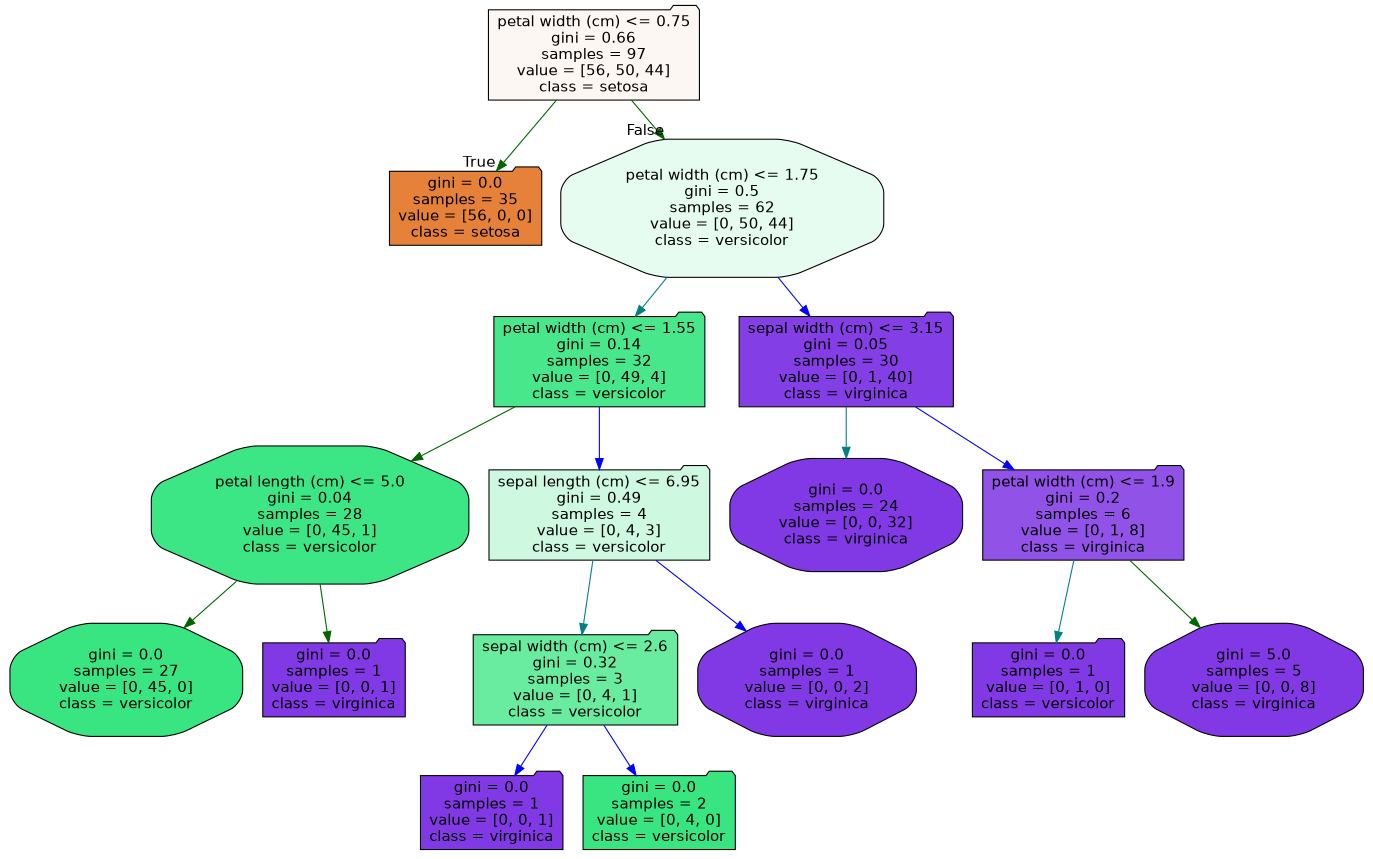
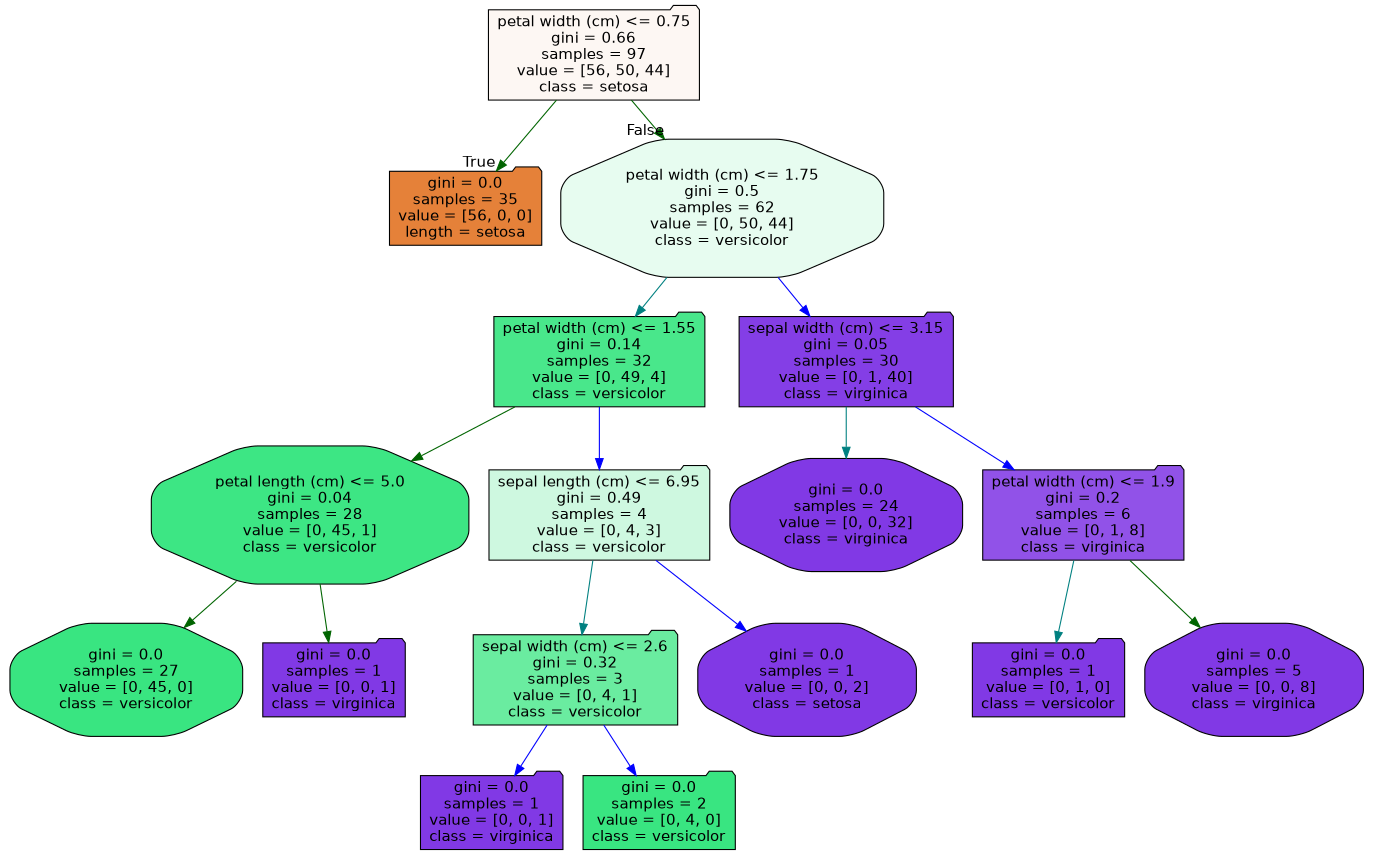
(466, 208) -> (466, 208)
(807, 680) -> (807, 680)
(1254, 680) -> (1254, 680)
